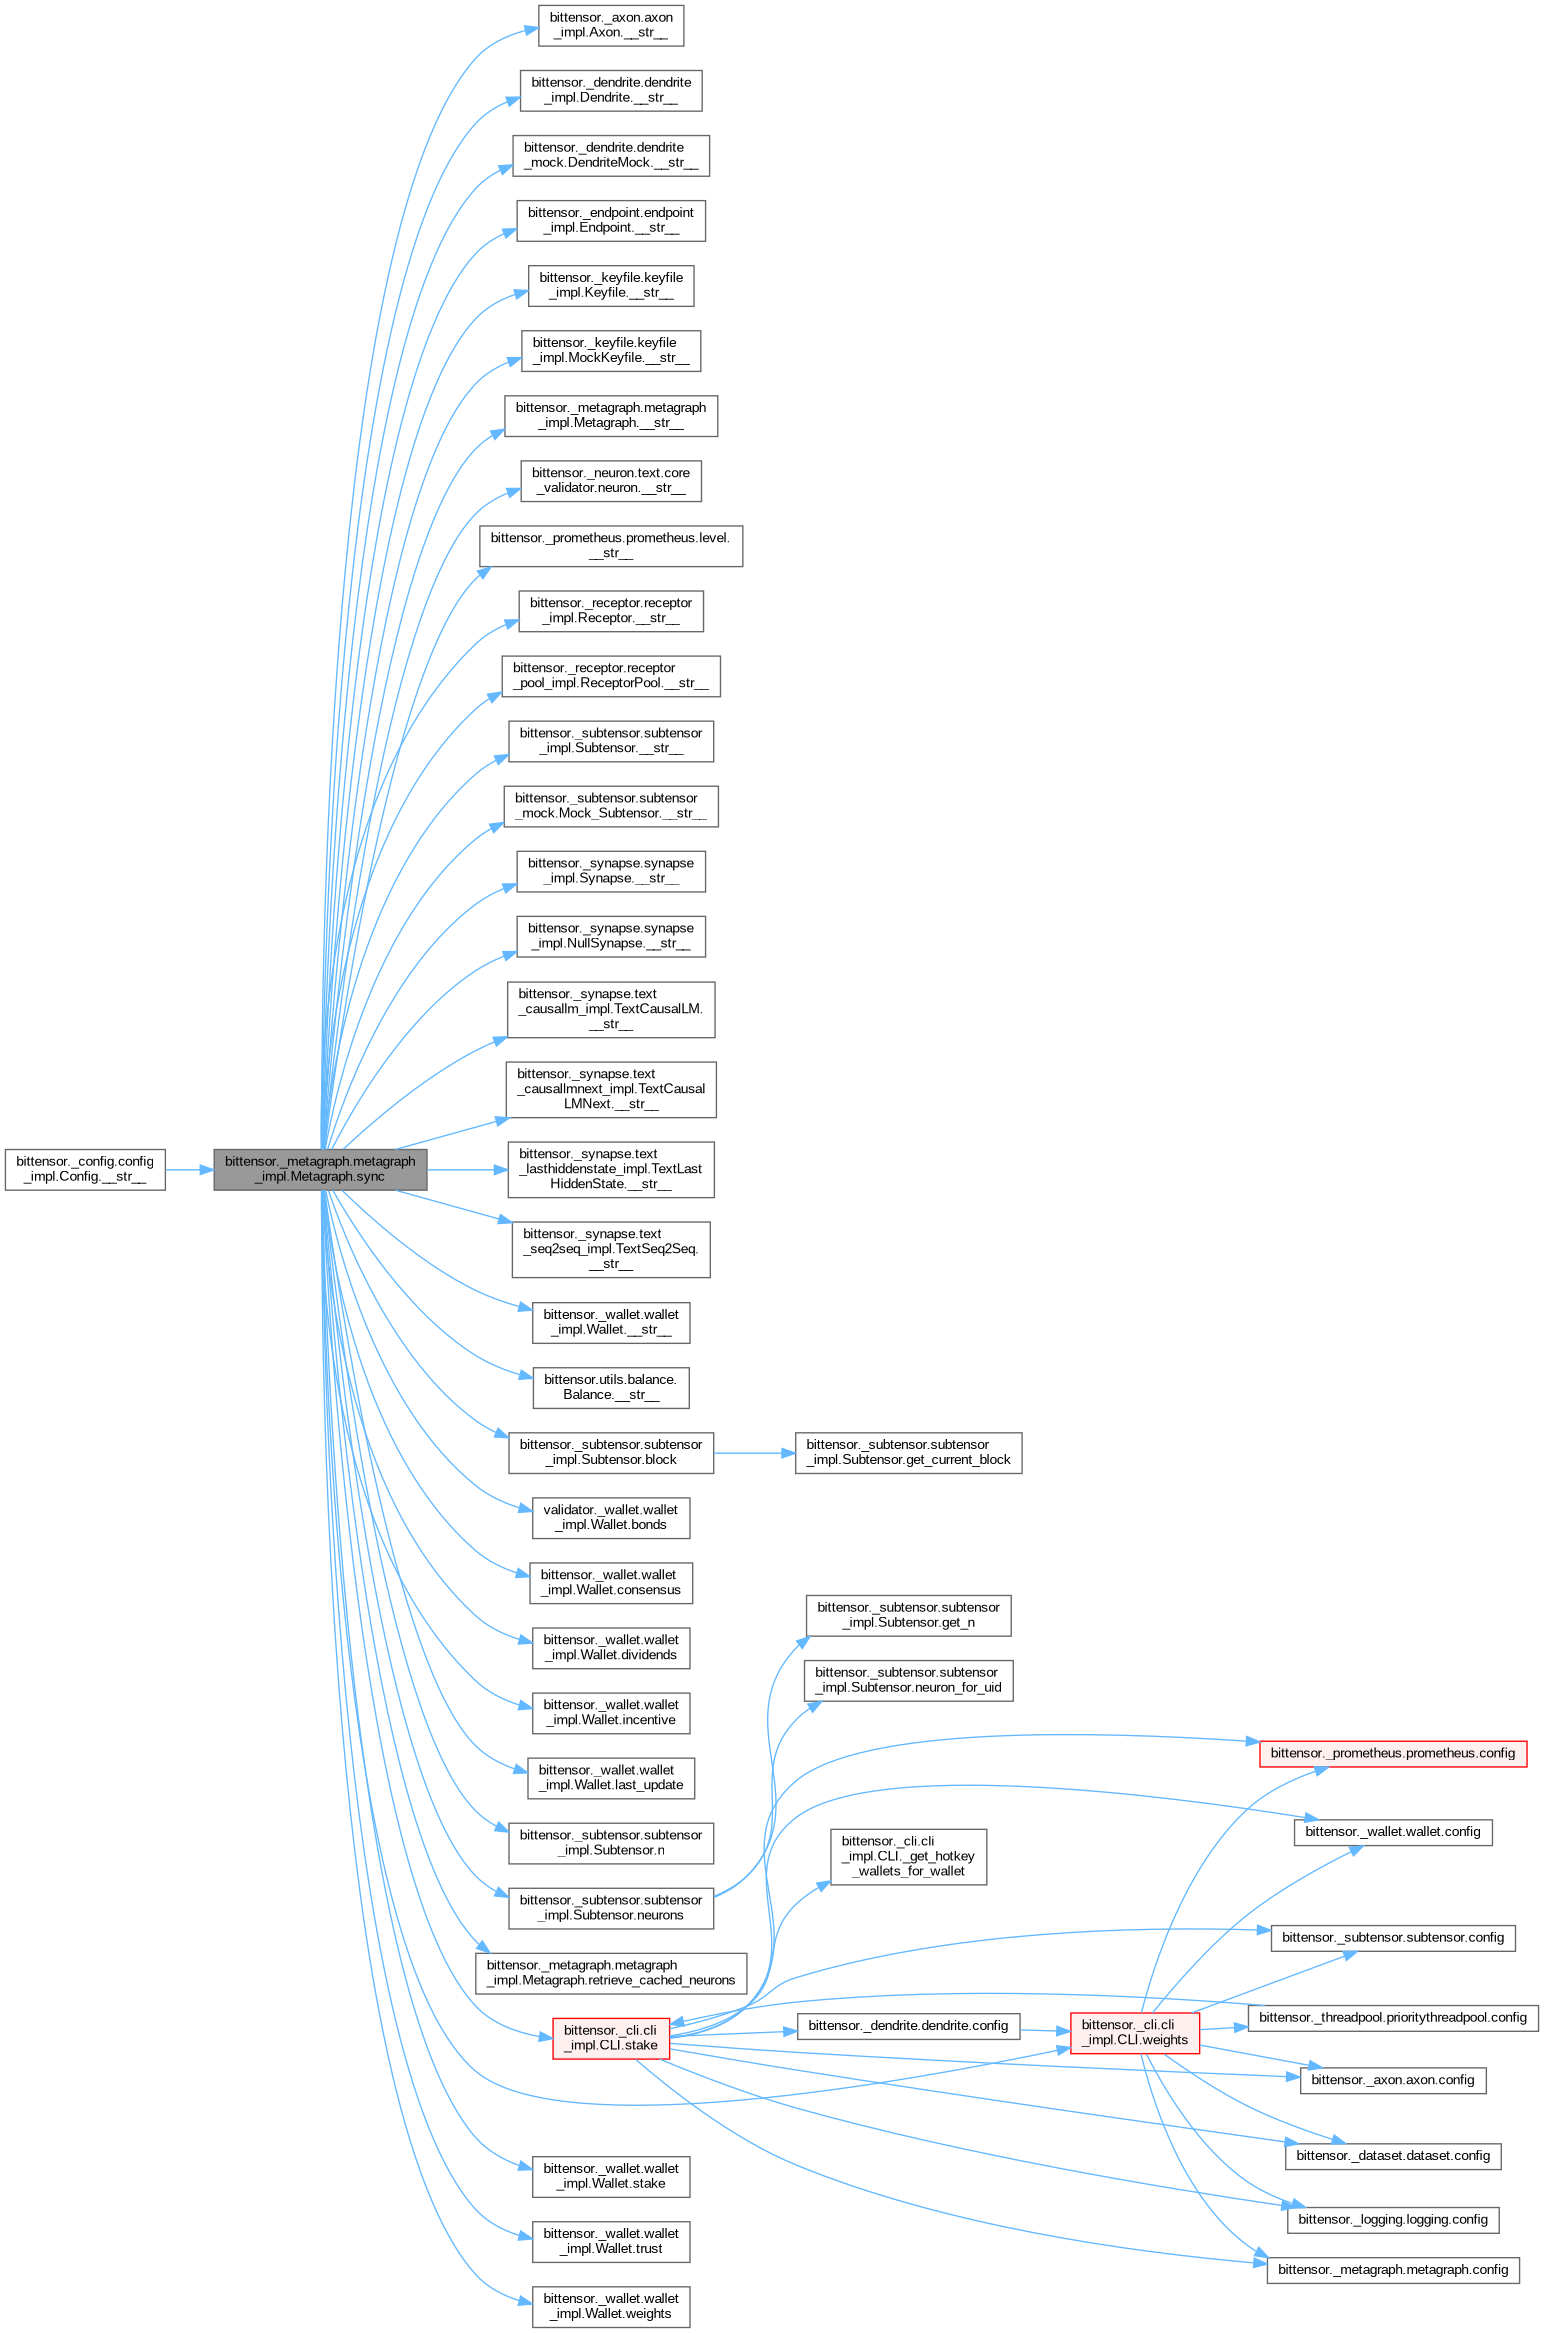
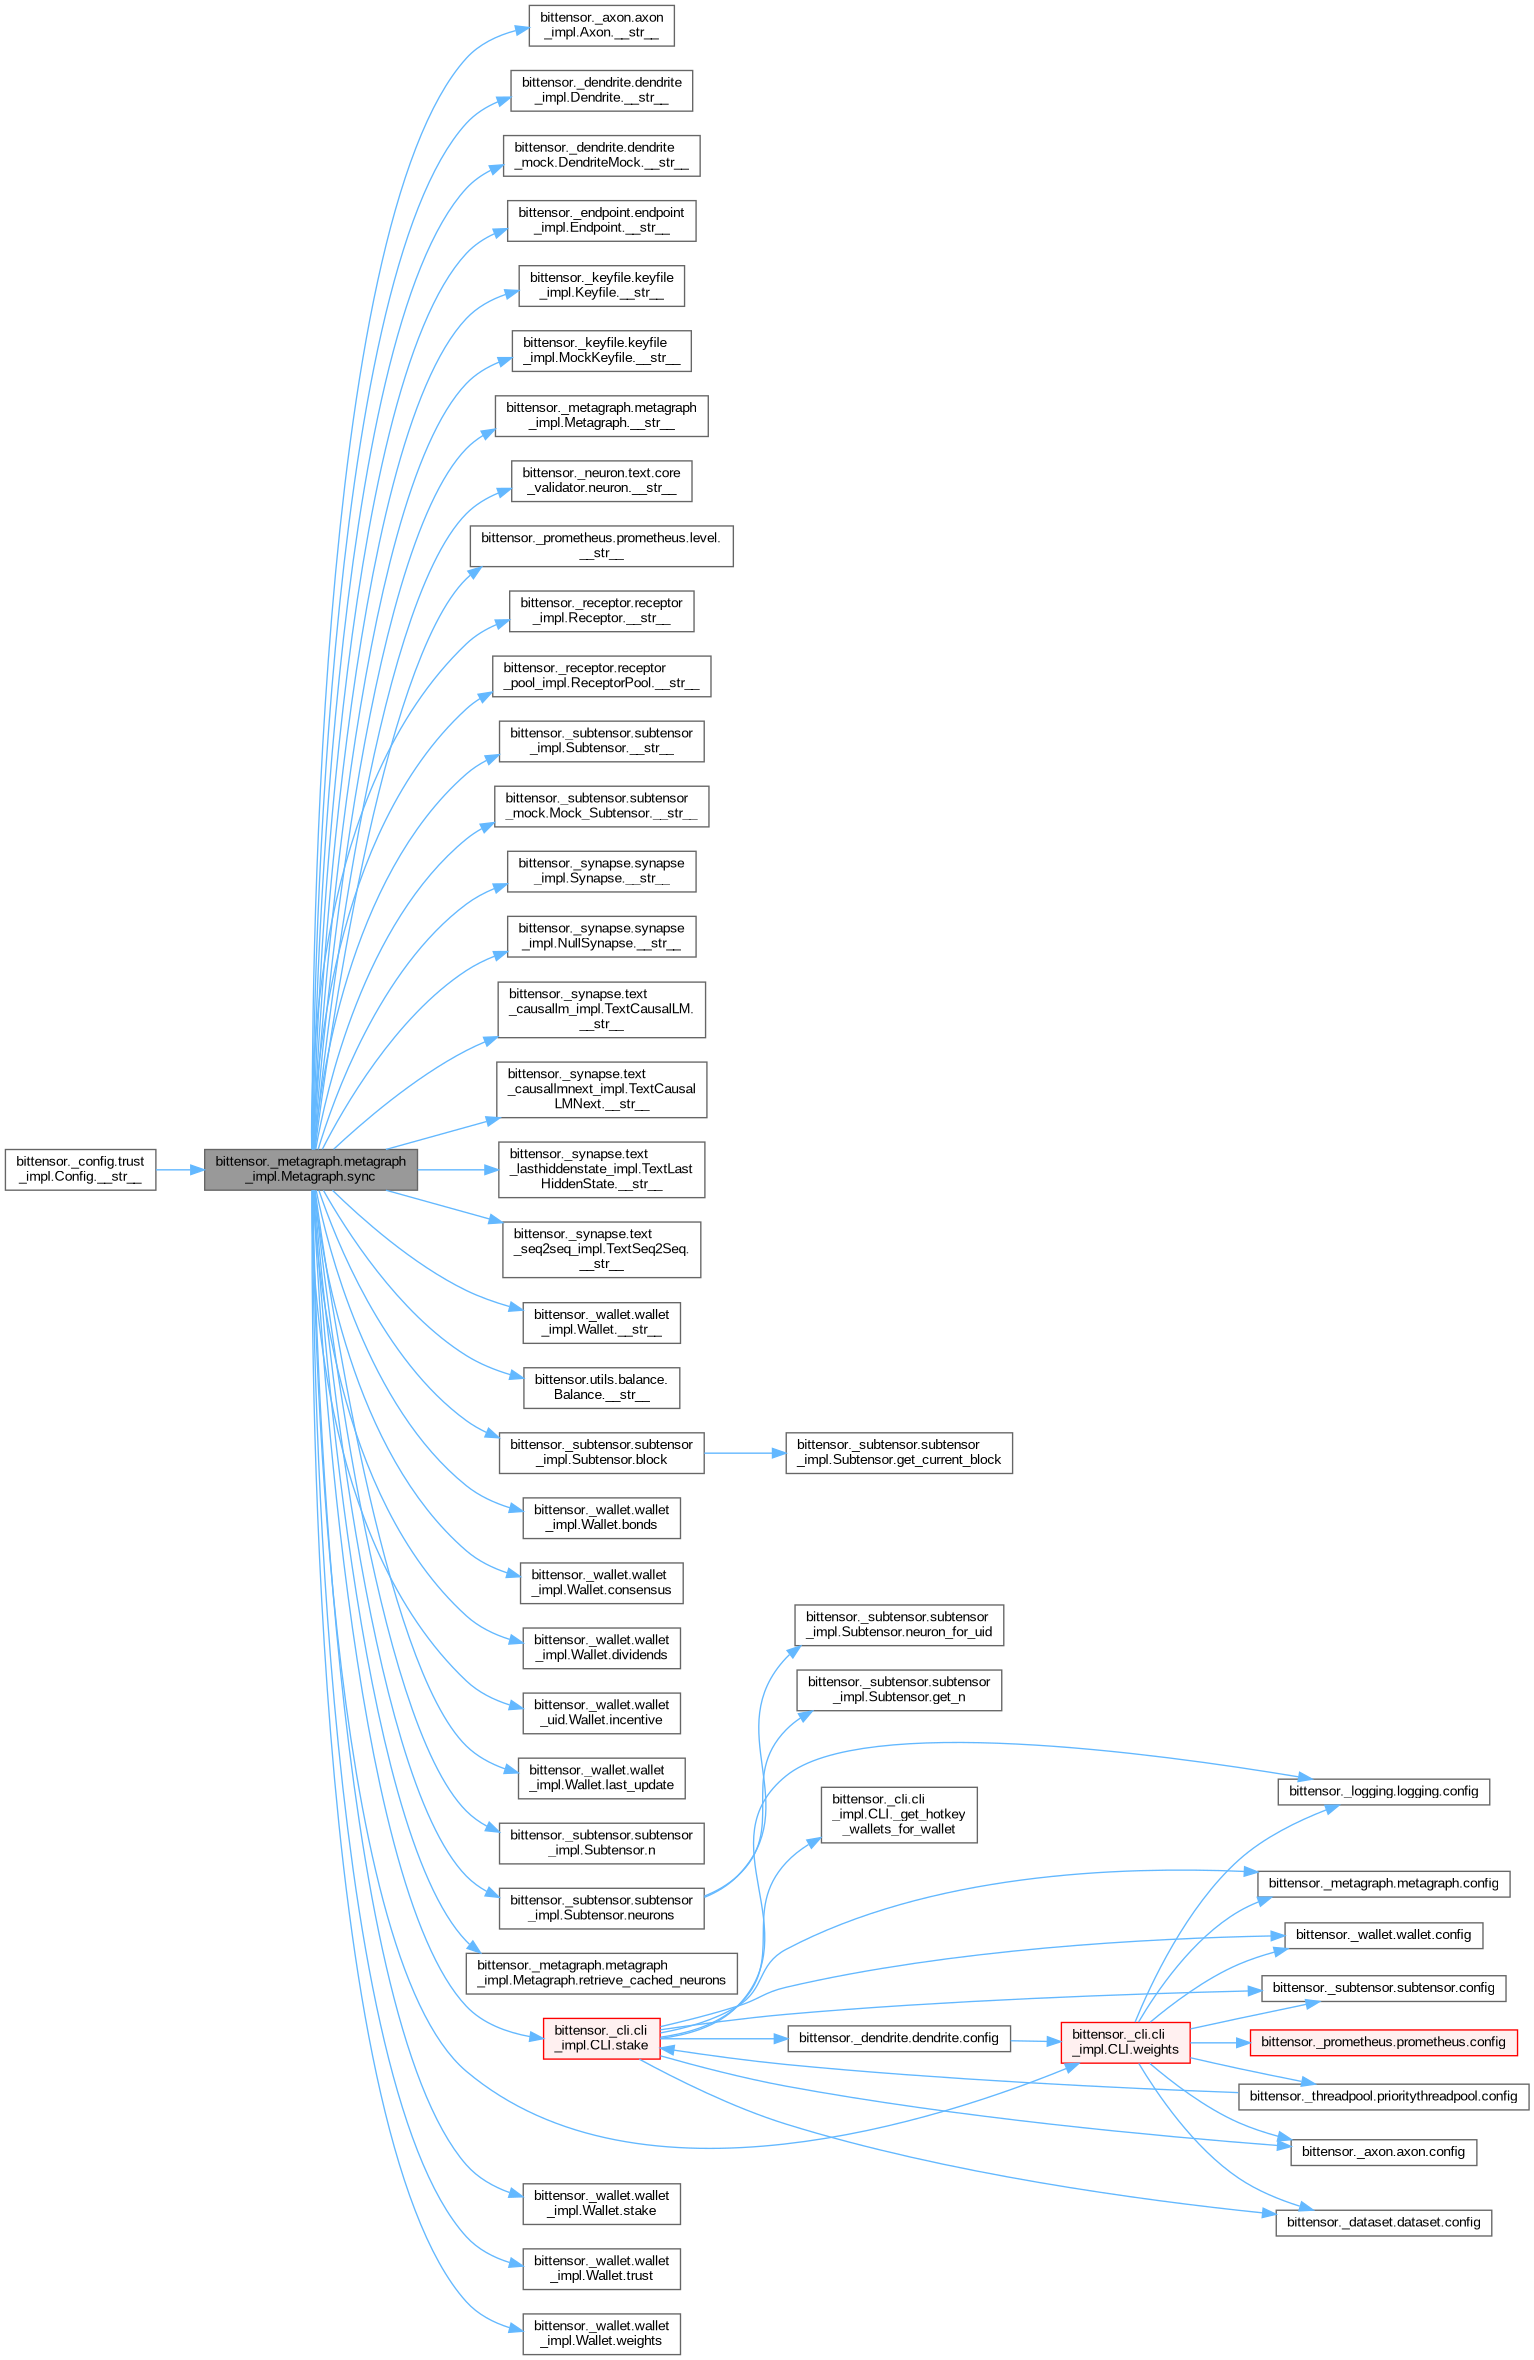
(85, 1170) -> (81, 1170)
(611, 1518) -> (602, 1518)
(611, 1713) -> (602, 1713)
(855, 1755) -> none
